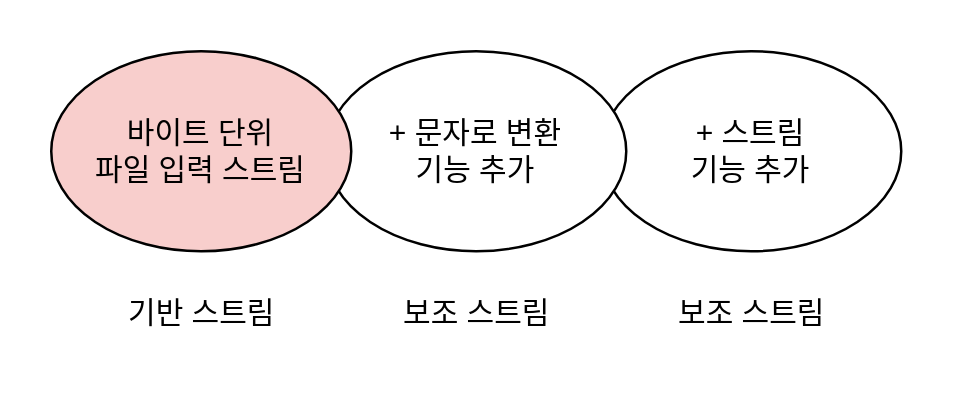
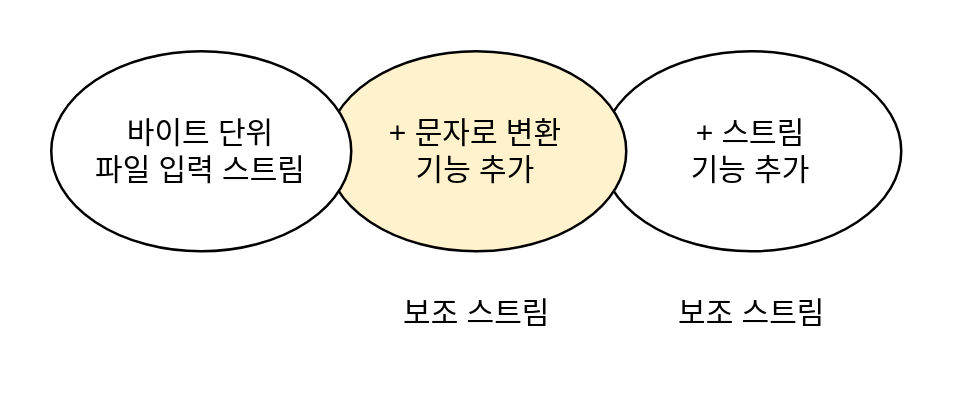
(201, 151) -> (201, 151)
(476, 151) -> (476, 151)
(201, 314) -> none
